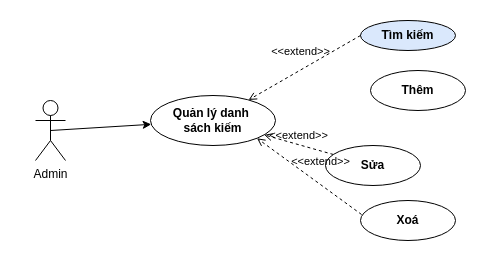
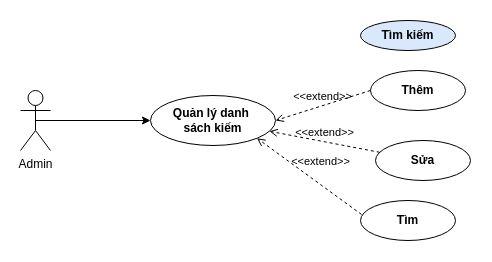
(305, 67) -> none
none -> (325, 105)
(51, 131) -> (36, 121)
(373, 166) -> (423, 161)
(408, 221) -> (408, 221)
